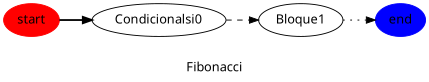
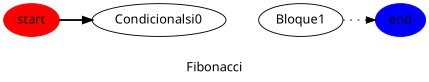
(238, 20) -> none
